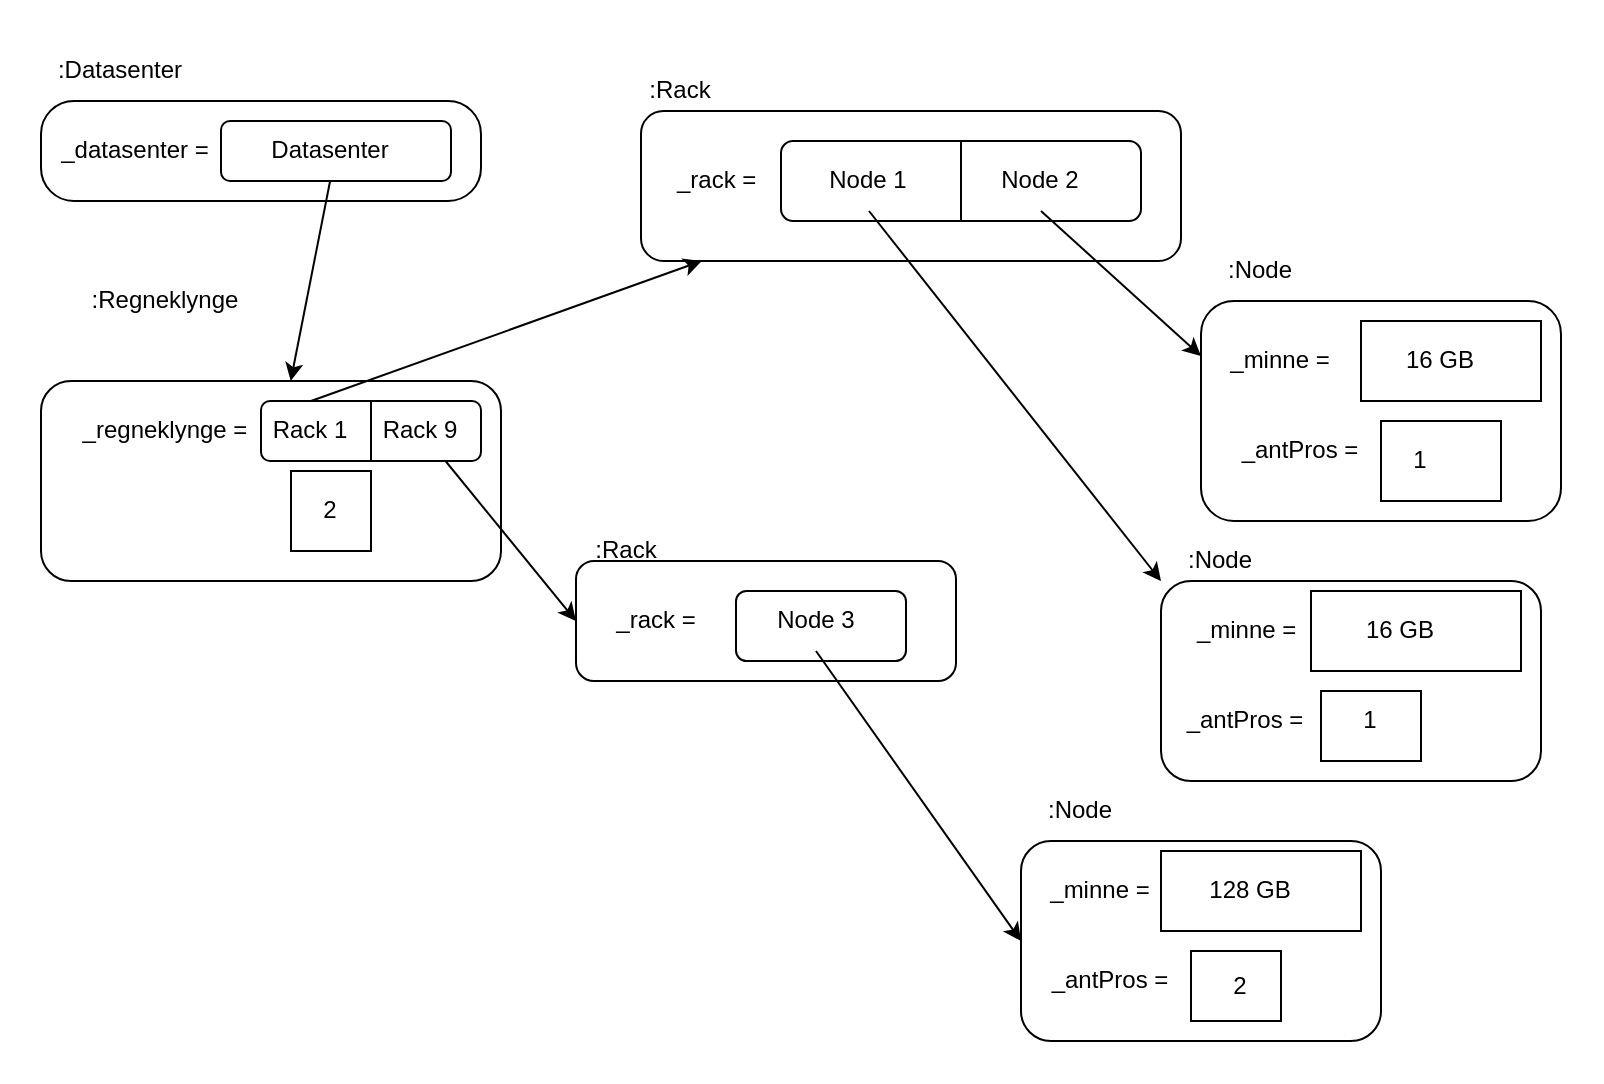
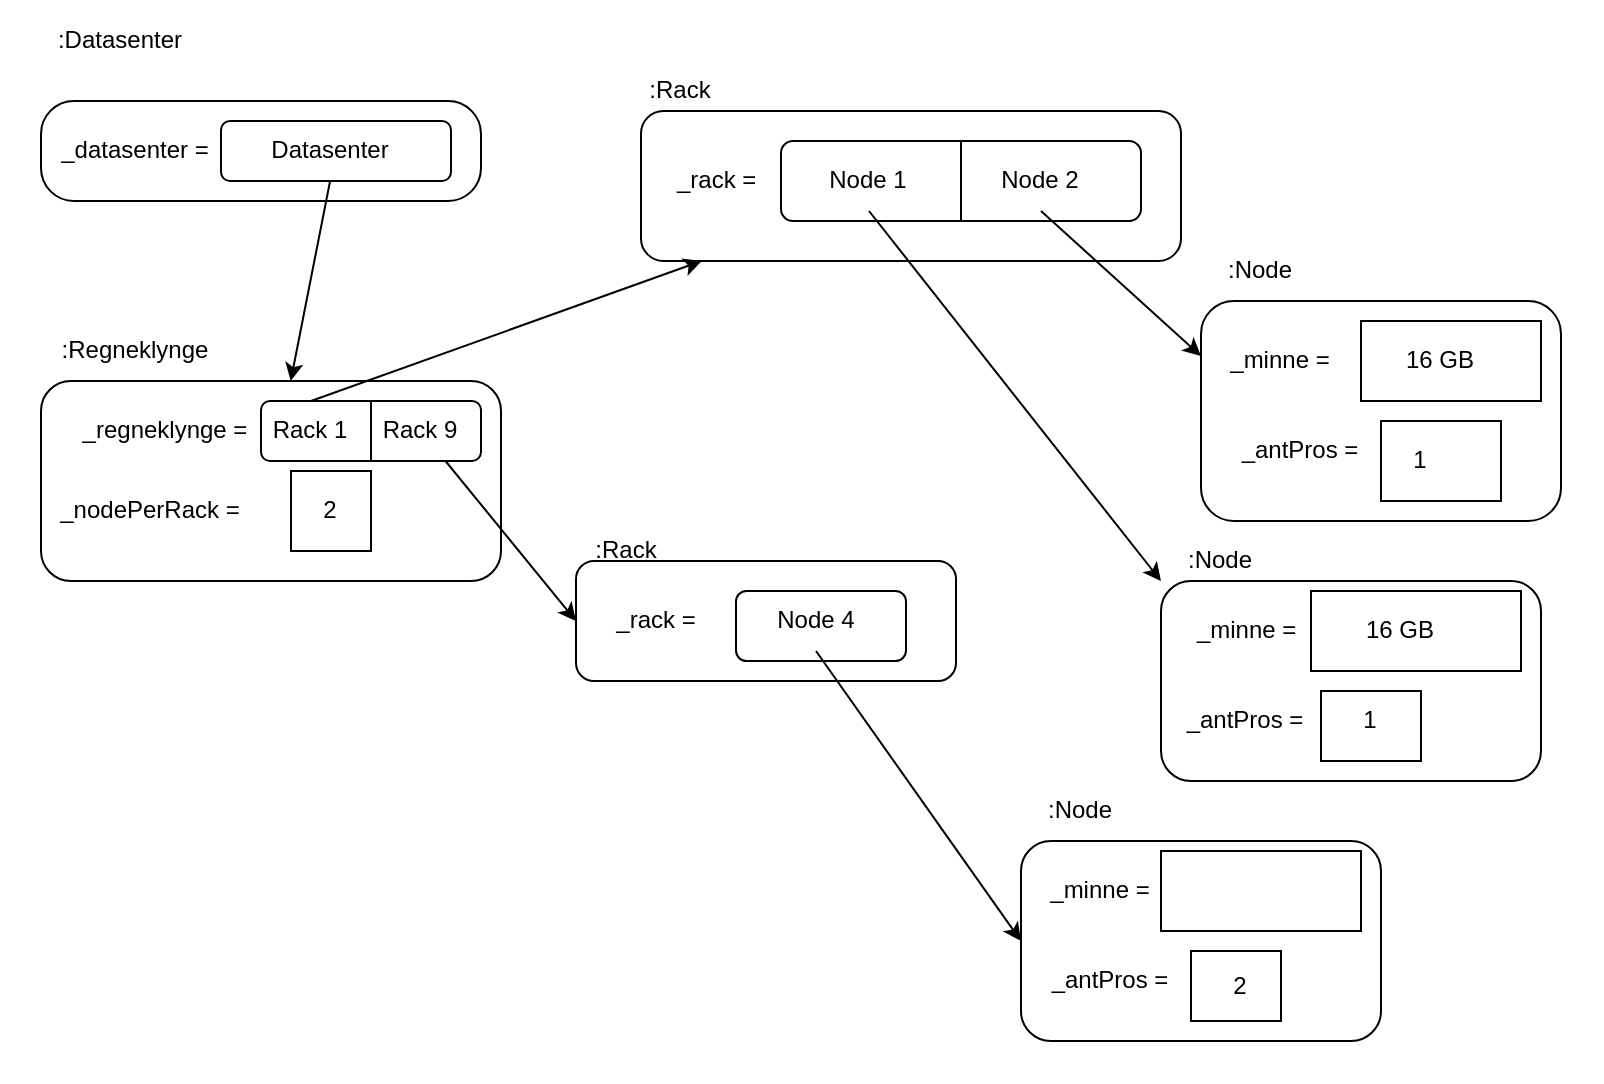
(121, 71) -> (121, 41)
(166, 301) -> (136, 351)
none -> (151, 511)
(817, 621) -> (817, 621)
(1251, 891) -> none
